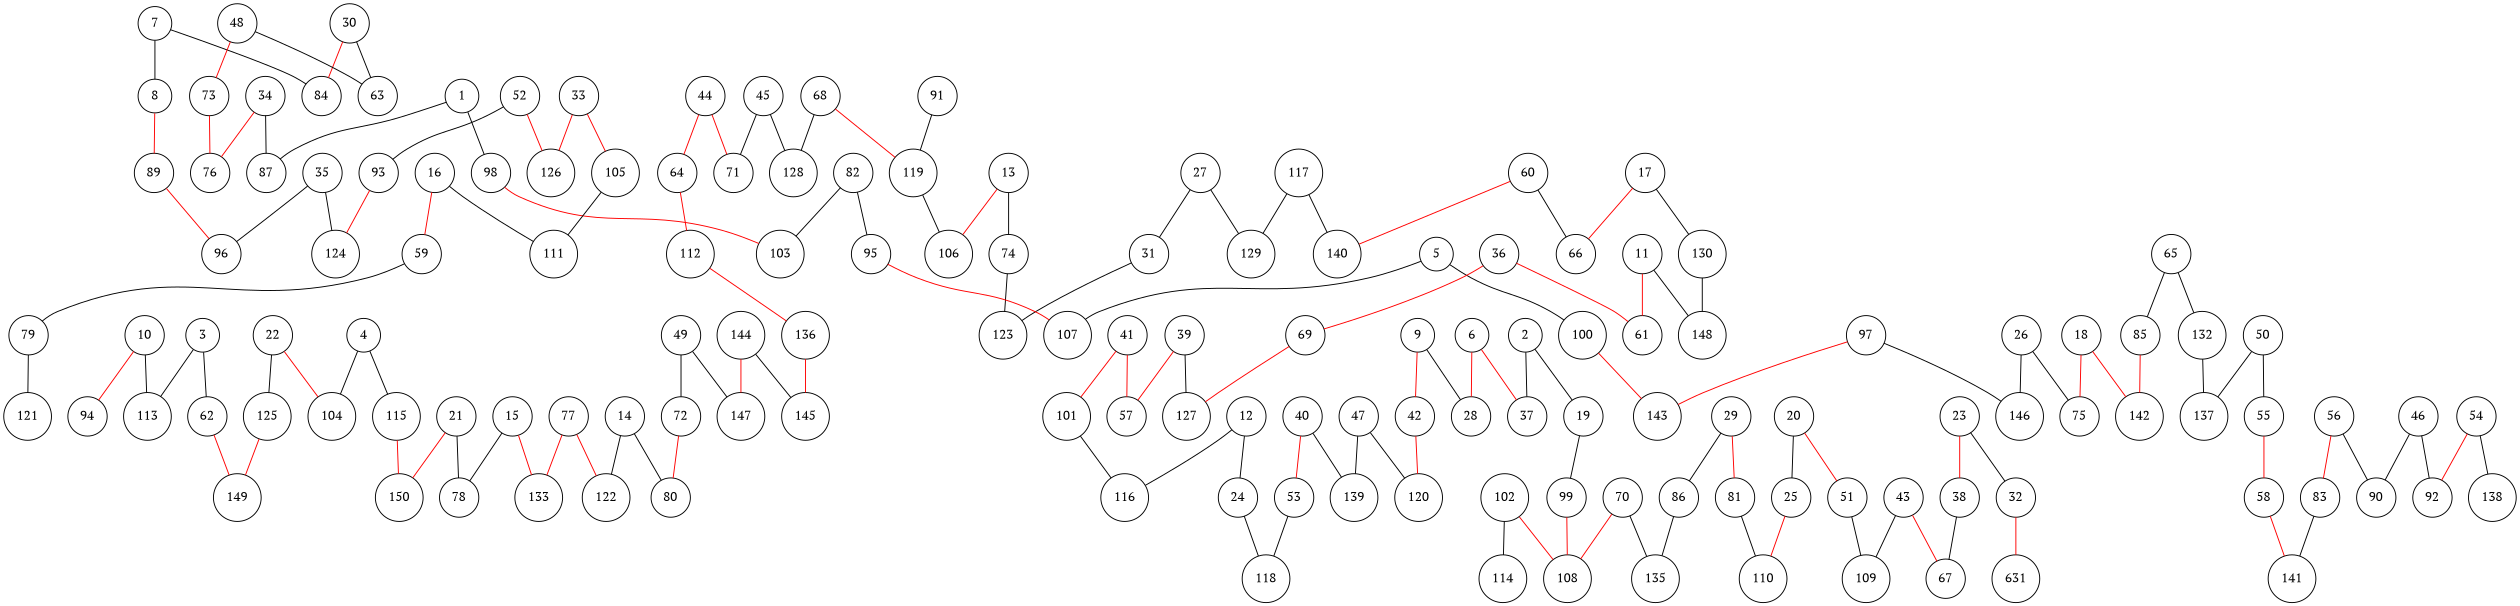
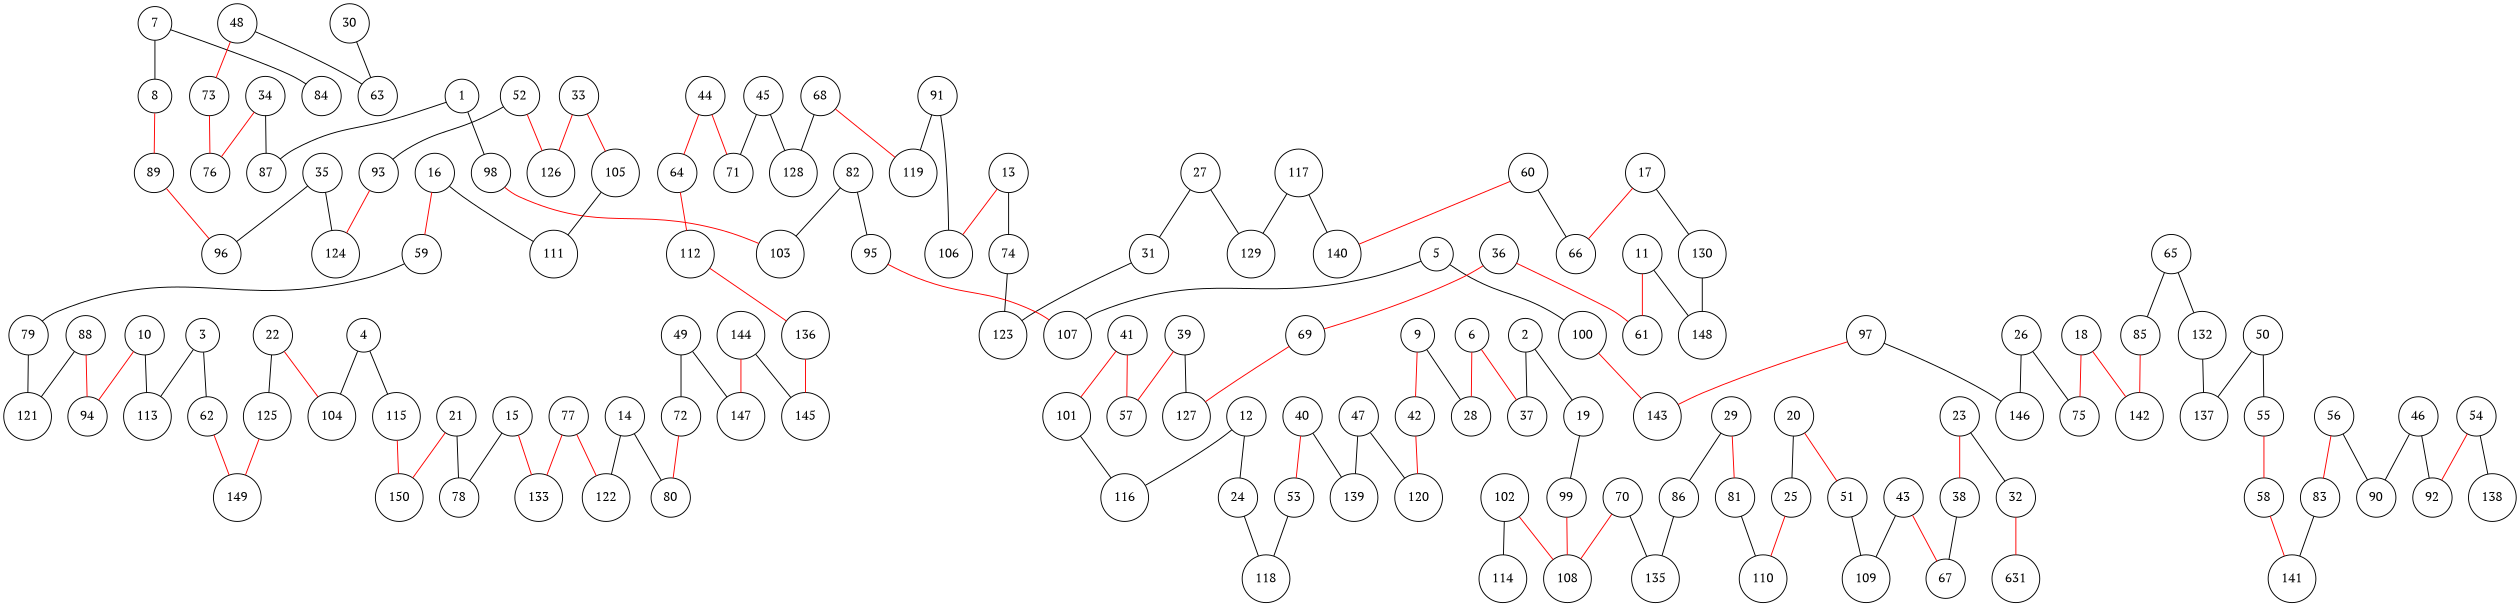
(336, 60) -> none
(931, 214) -> (947, 173)
none -> (86, 335)
